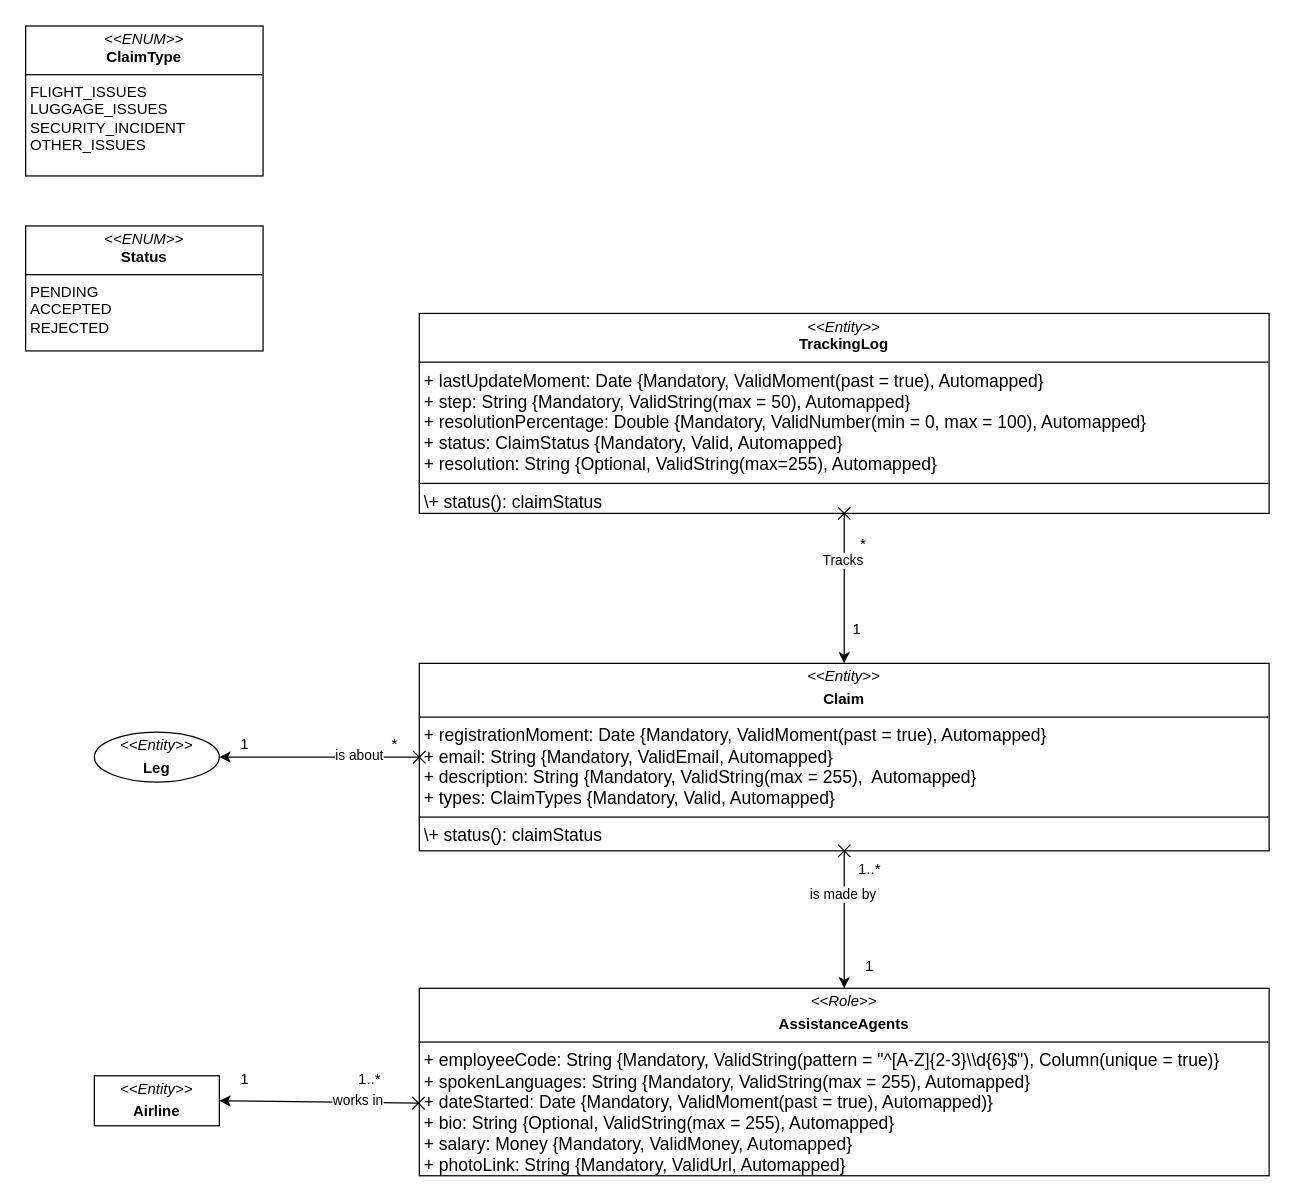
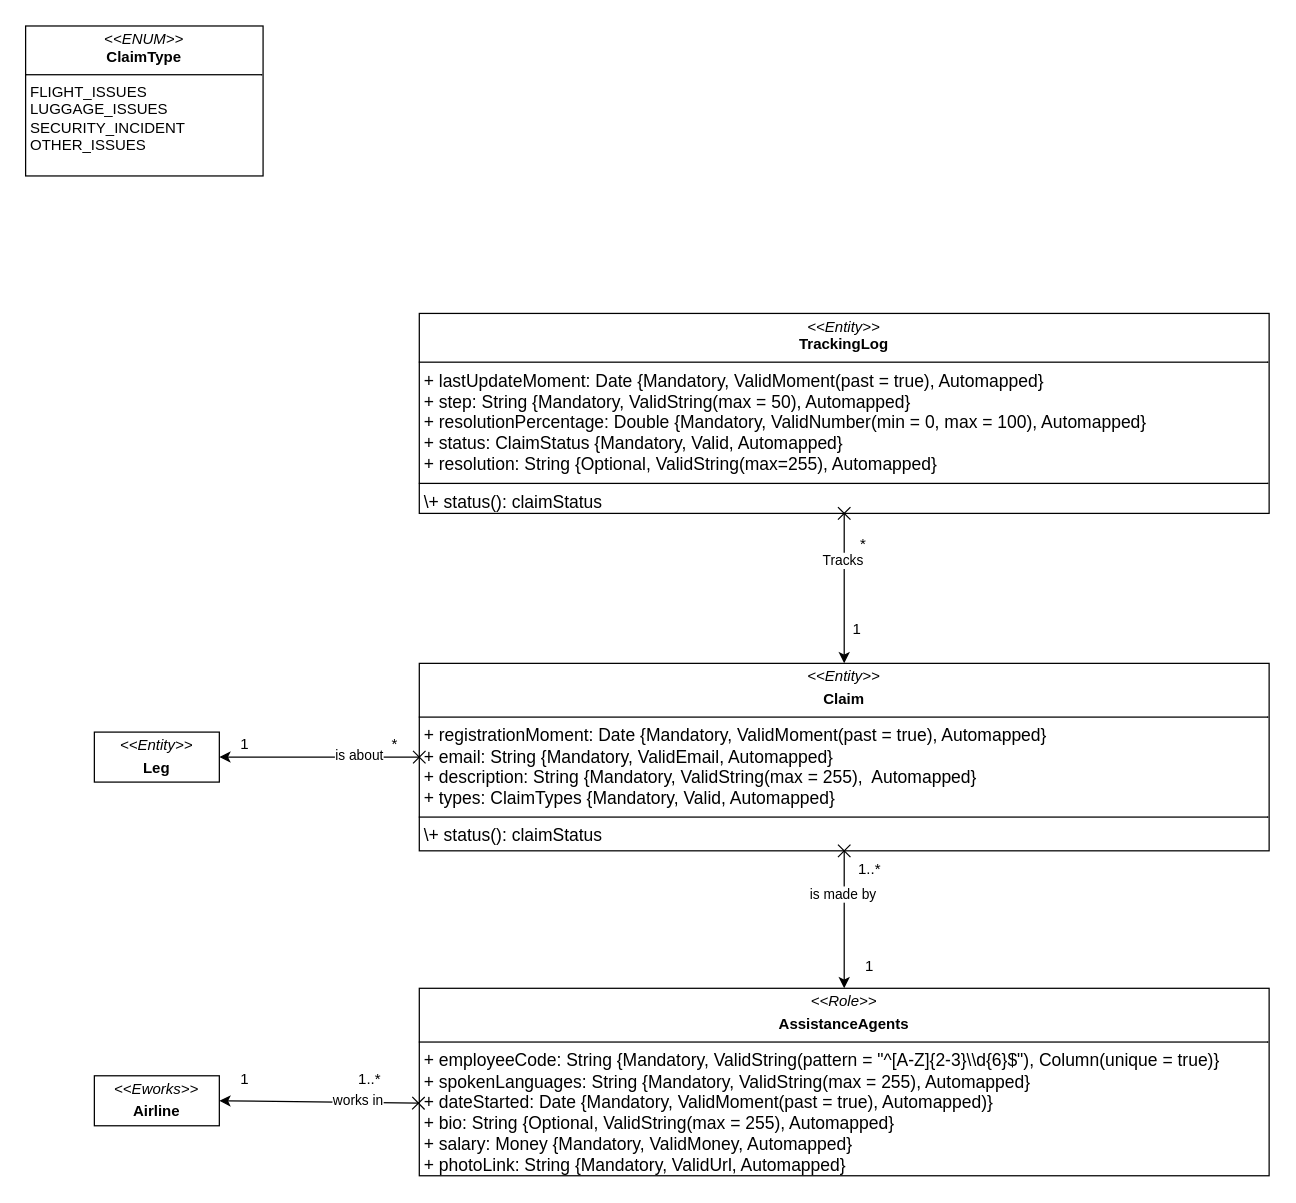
(144, 288) -> none
(157, 757) -> (157, 757)
(134, 1094) -> (136, 1094)
